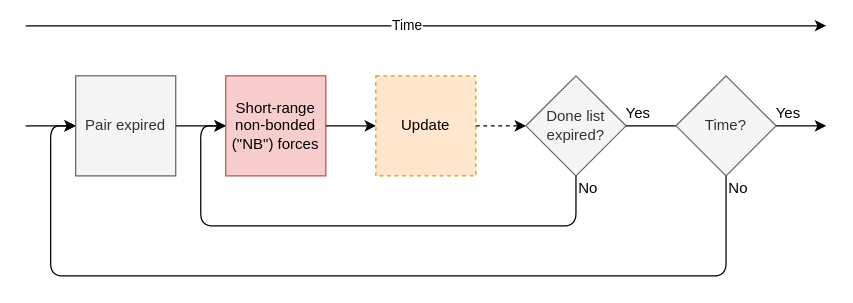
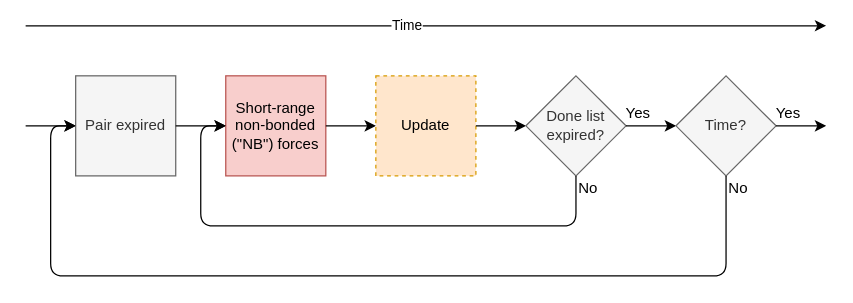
(496, 126) -> (496, 126)
(669, 126) -> (666, 126)
